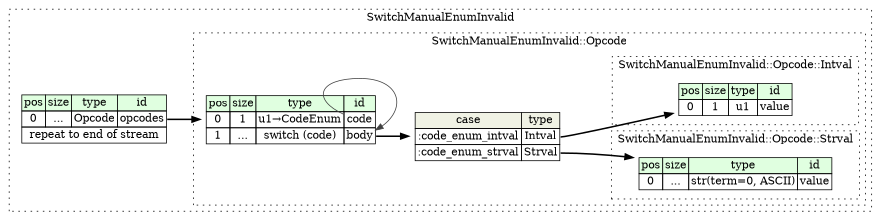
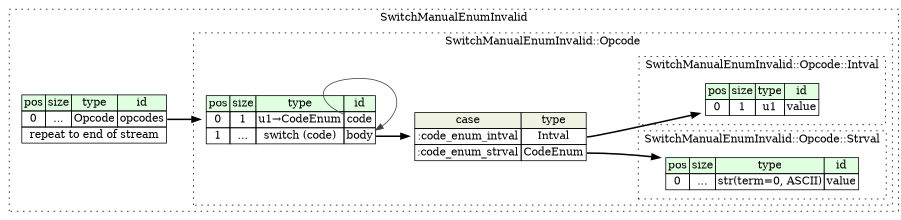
(541, 152) -> (554, 152)
